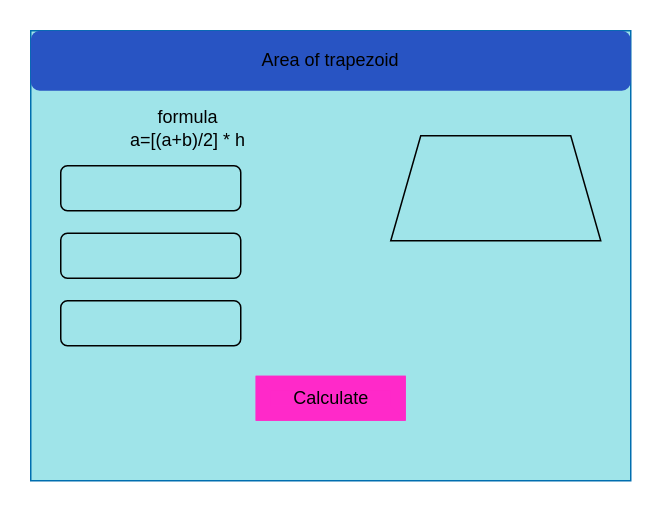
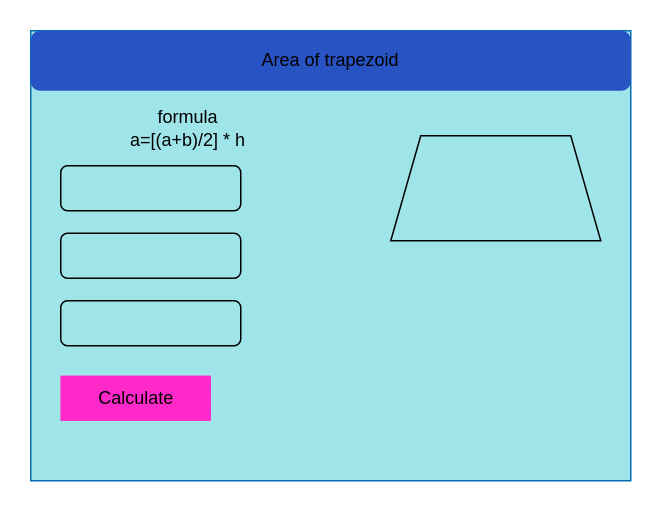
(331, 398) -> (136, 398)
